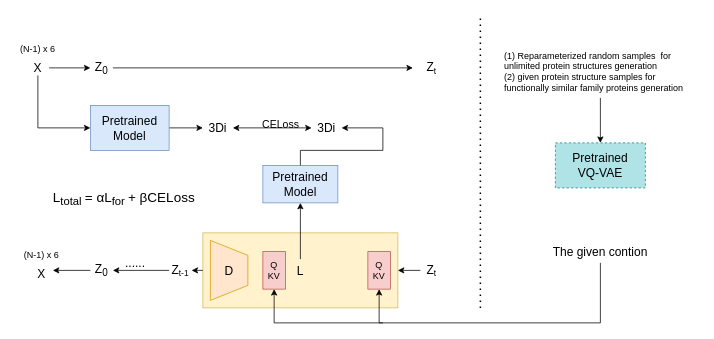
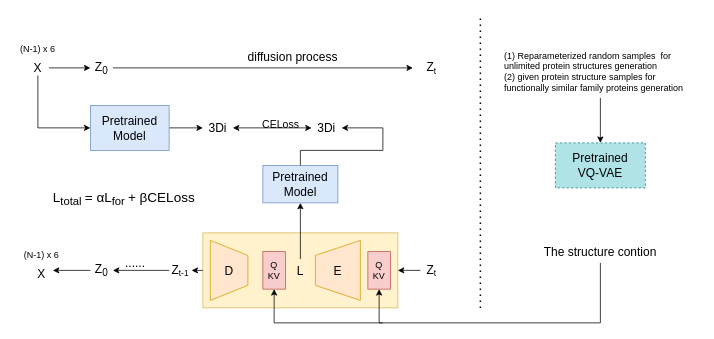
none -> (293, 57)
(600, 252) -> (600, 252)
none -> (338, 270)
